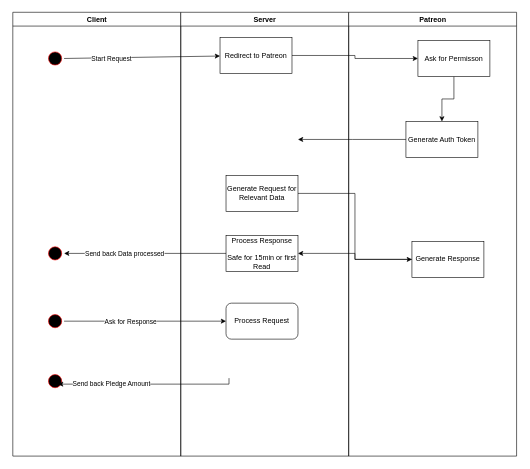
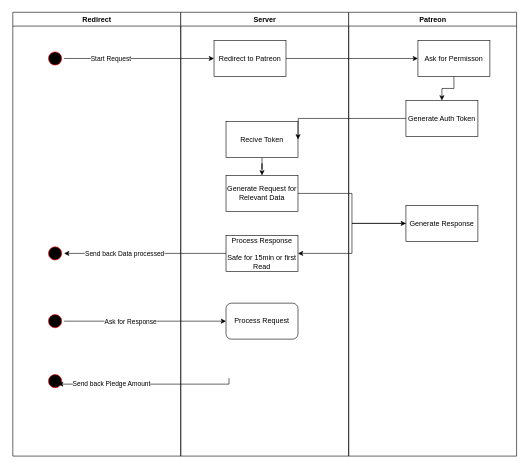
(97, 20) -> (97, 20)
(256, 56) -> (250, 59)
none -> (262, 140)
(442, 140) -> (442, 119)
none -> (262, 168)
(448, 260) -> (442, 224)
